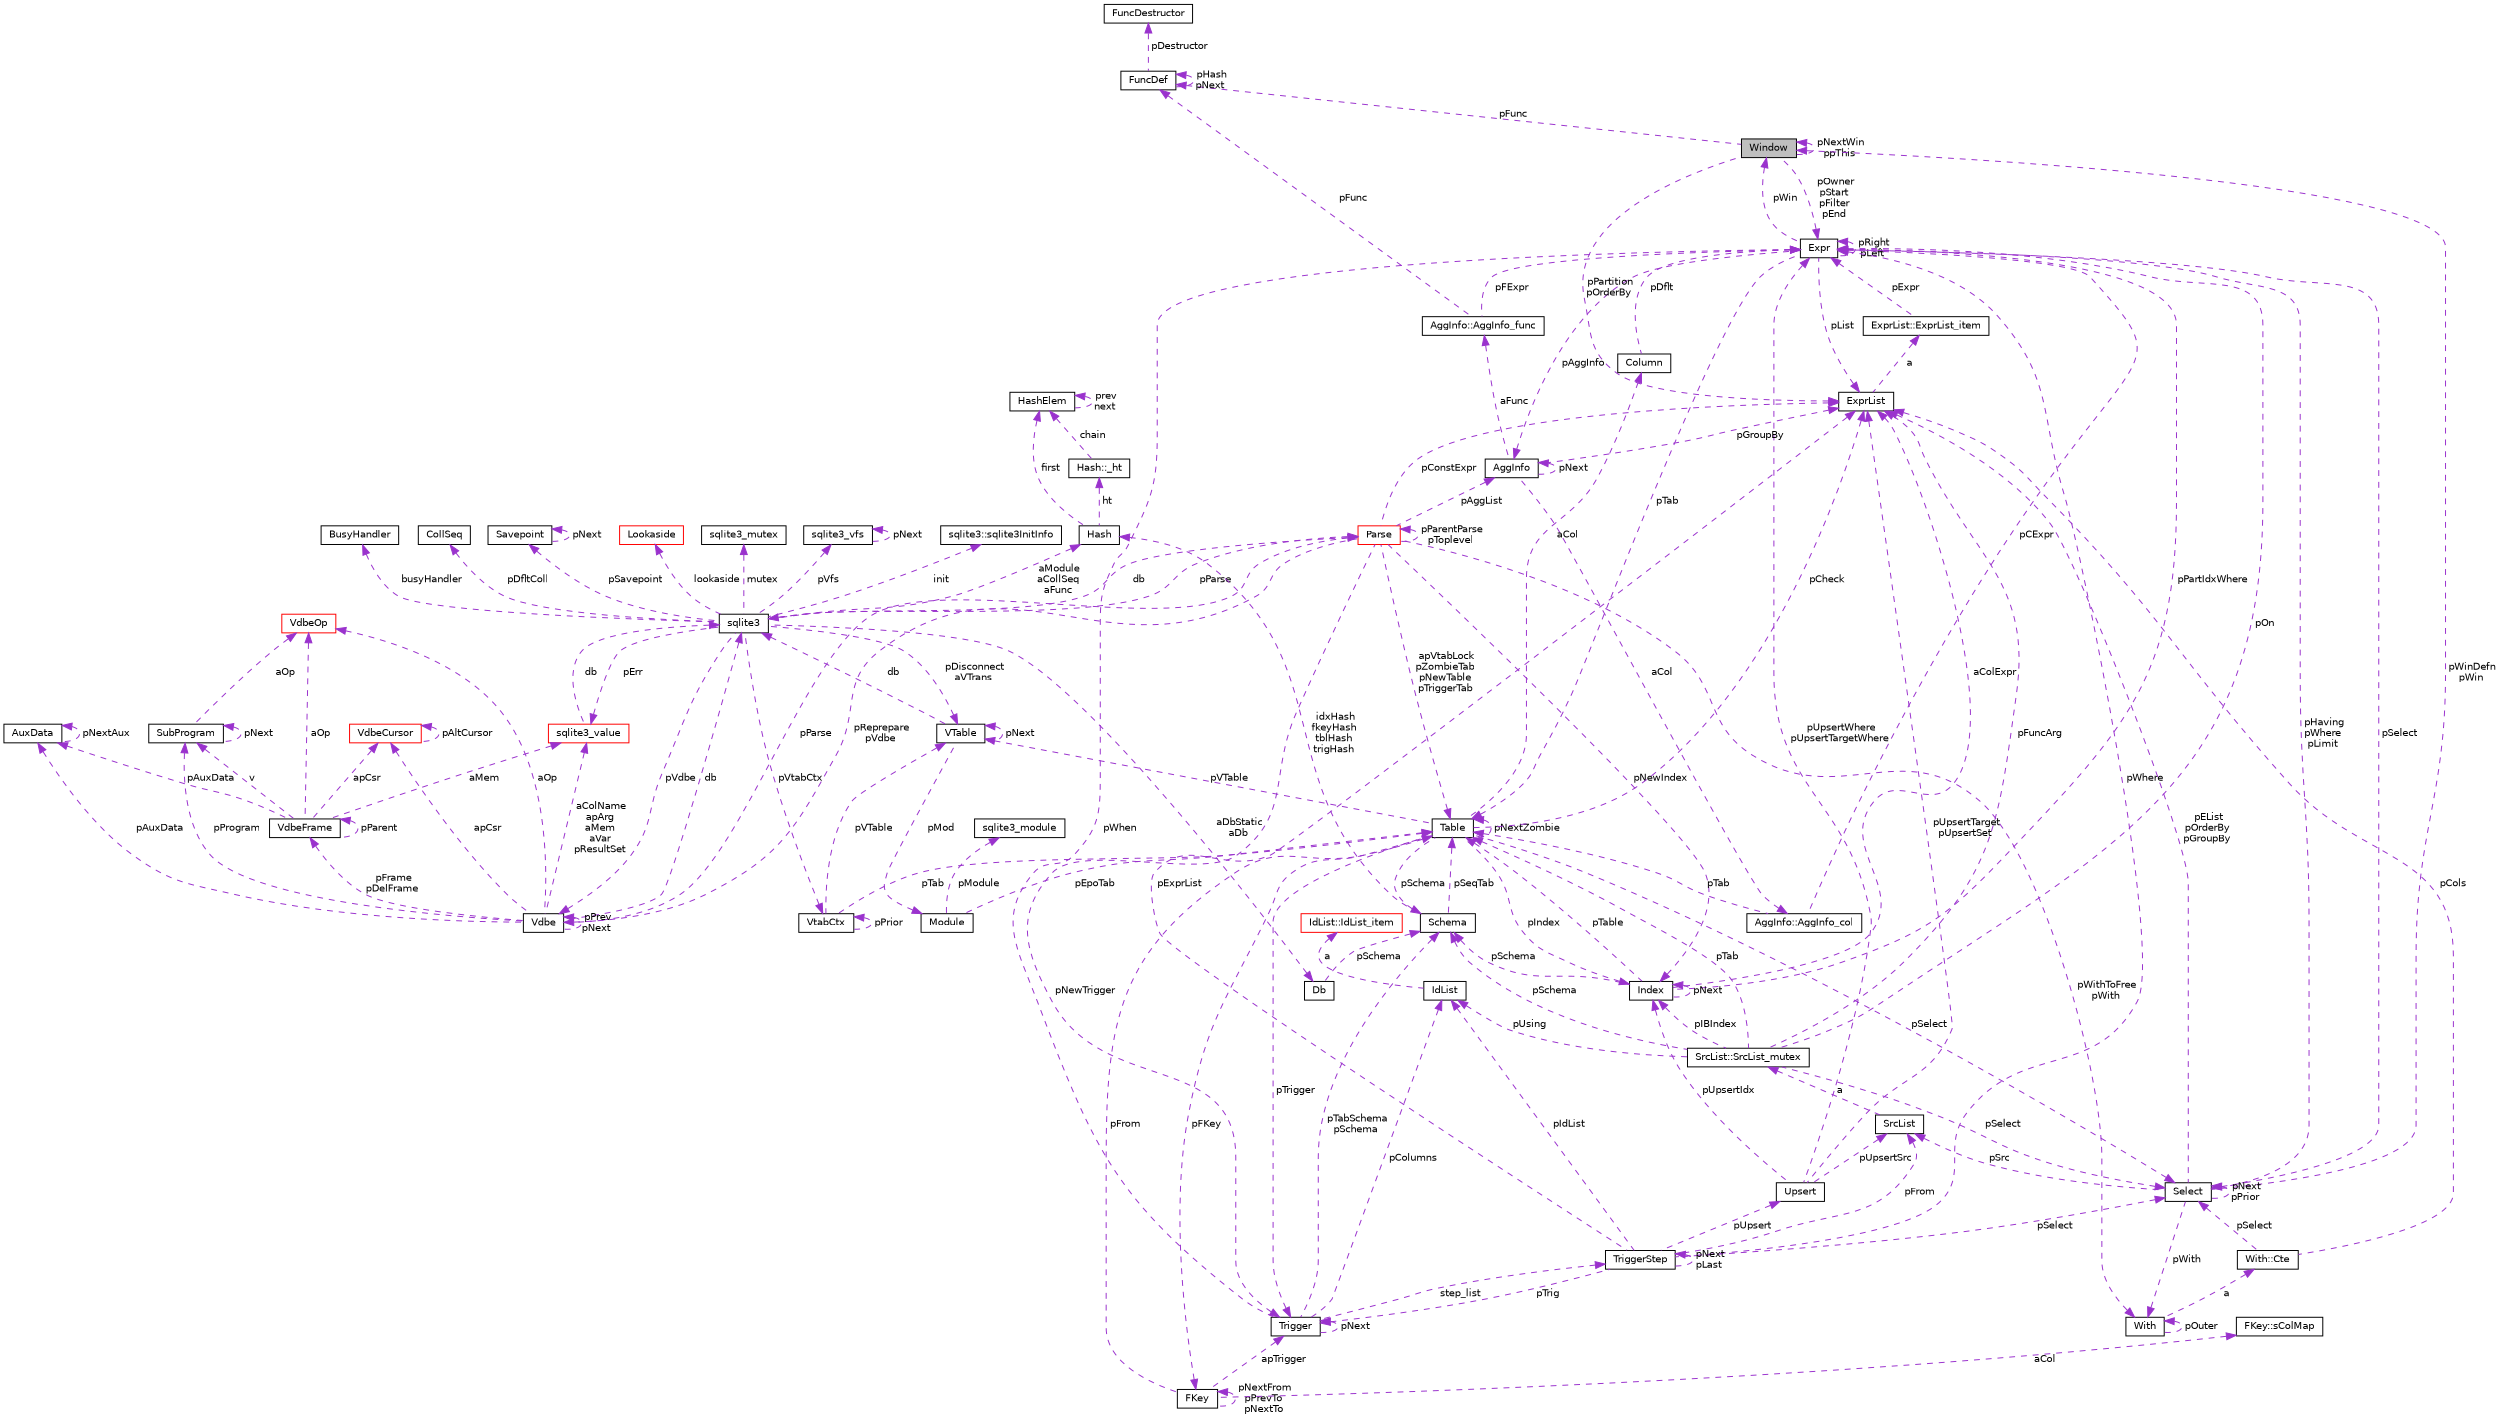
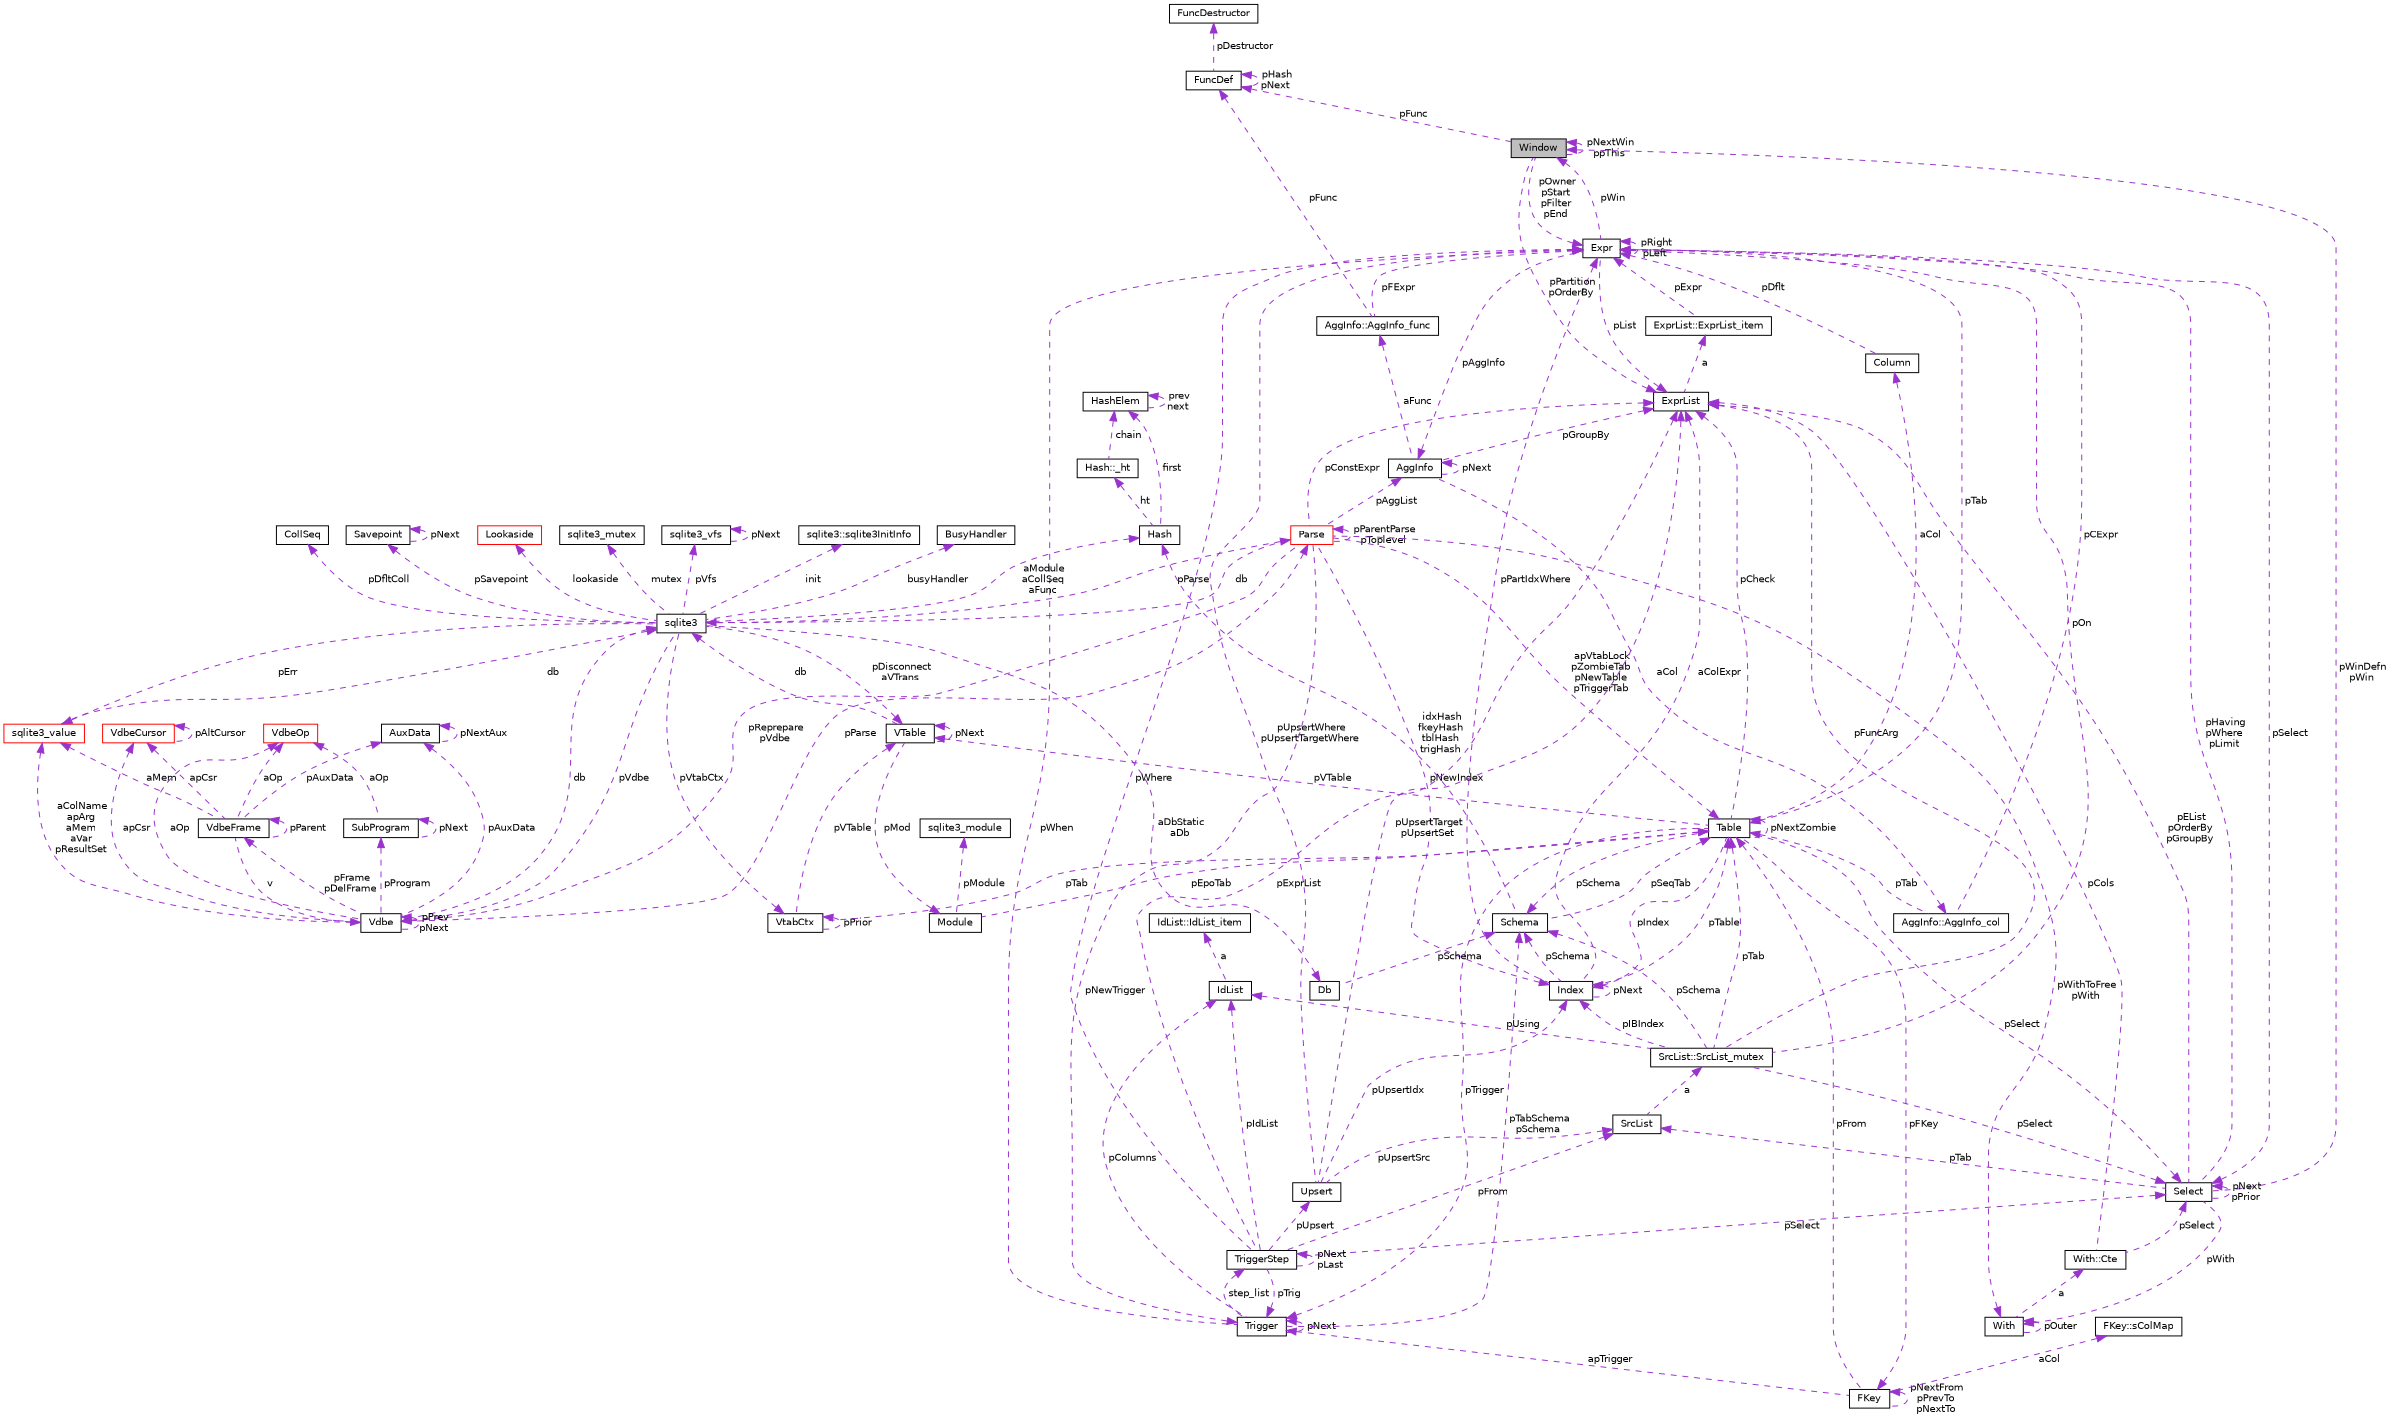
(250, 784) -> (263, 893)
(1352, 923) -> (1200, 923)
(1998, 1158) -> (1959, 1158)
